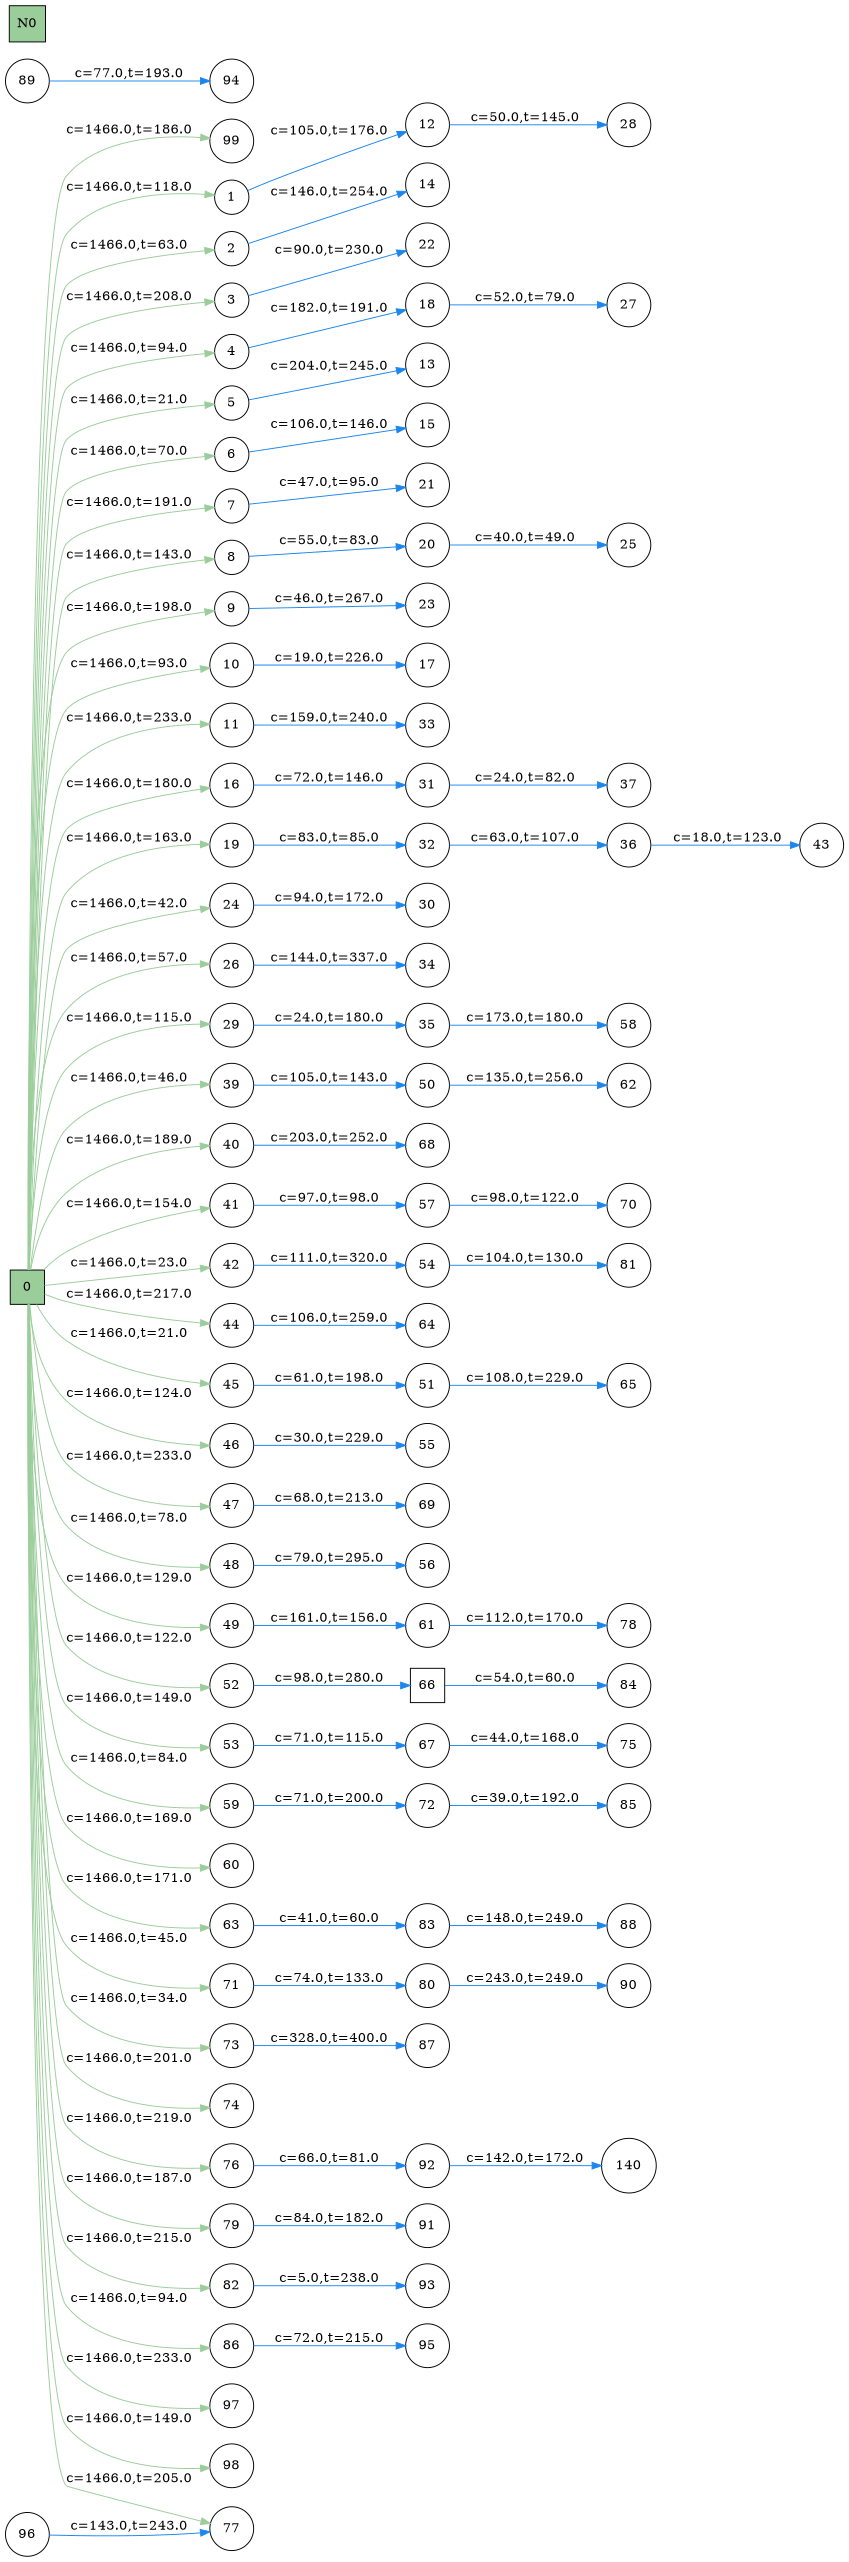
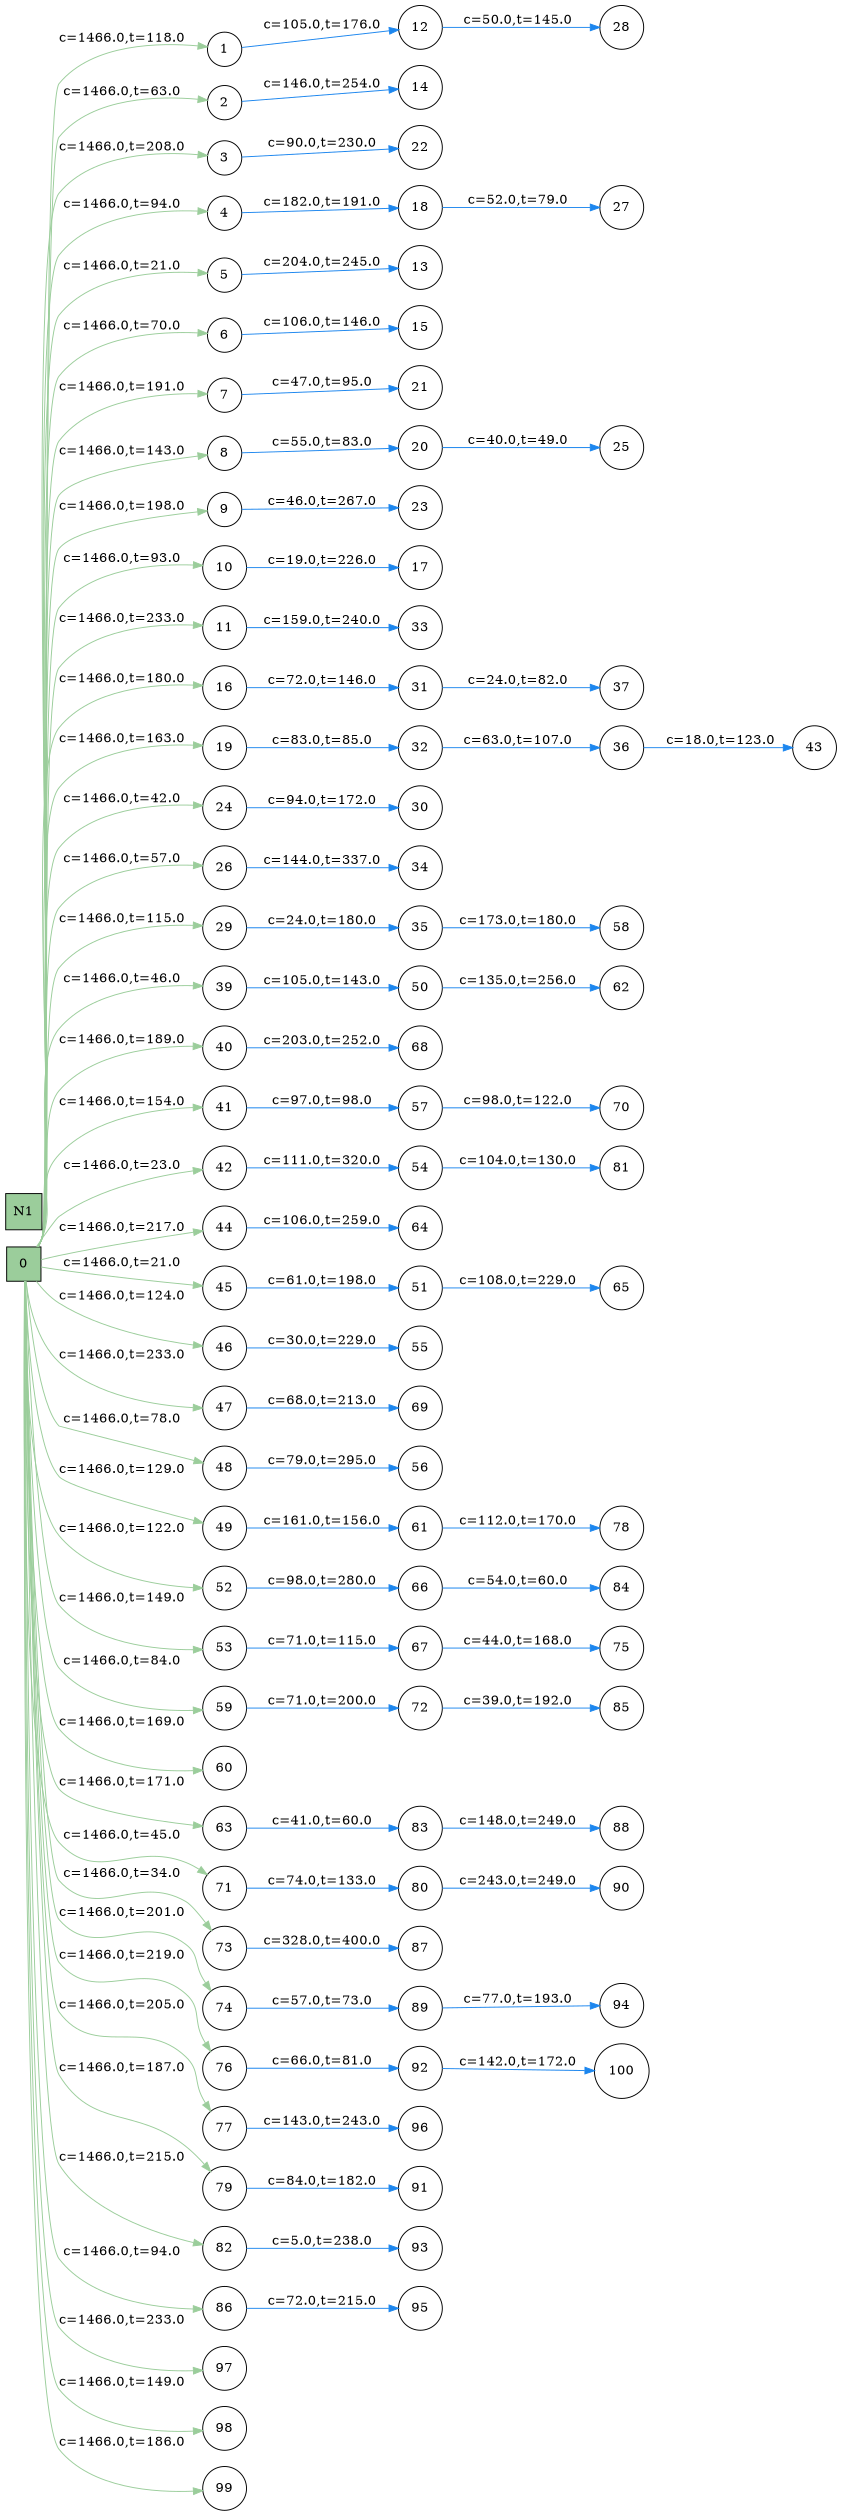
(27, 24) -> (24, 1212)
(428, 1685) -> (420, 1588)
none -> (318, 2008)
(629, 2166) -> (622, 2071)
(125, 2536) -> (318, 2128)
